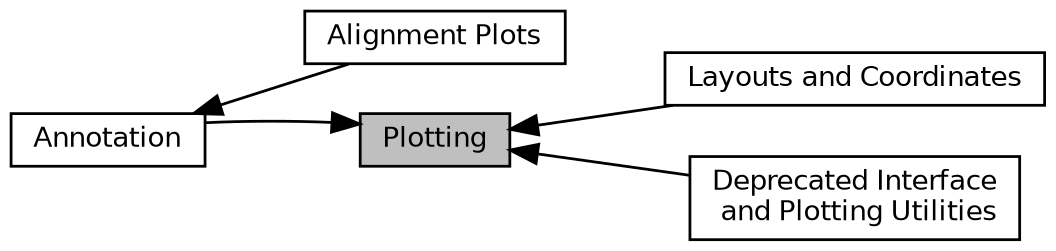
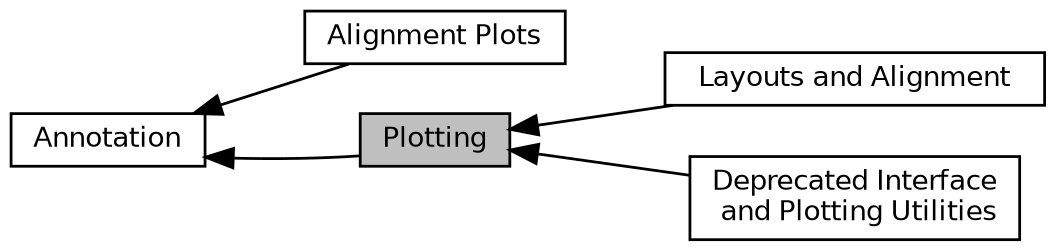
(855, 79) -> (855, 79)
(269, 121) -> (297, 158)
